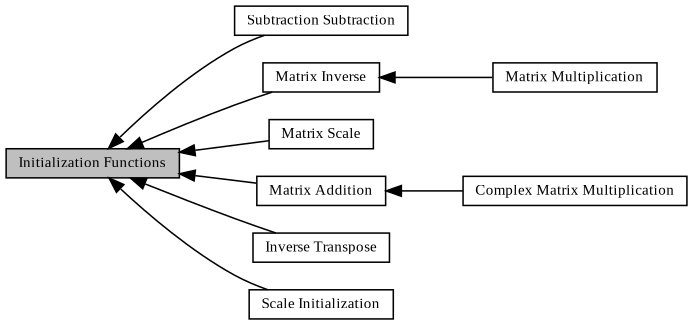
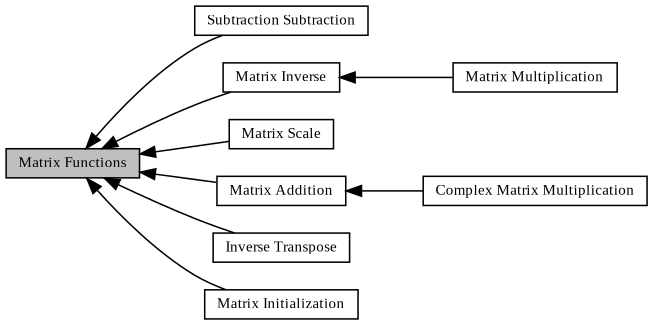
(93, 163) -> (73, 163)
(321, 304) -> (281, 304)
